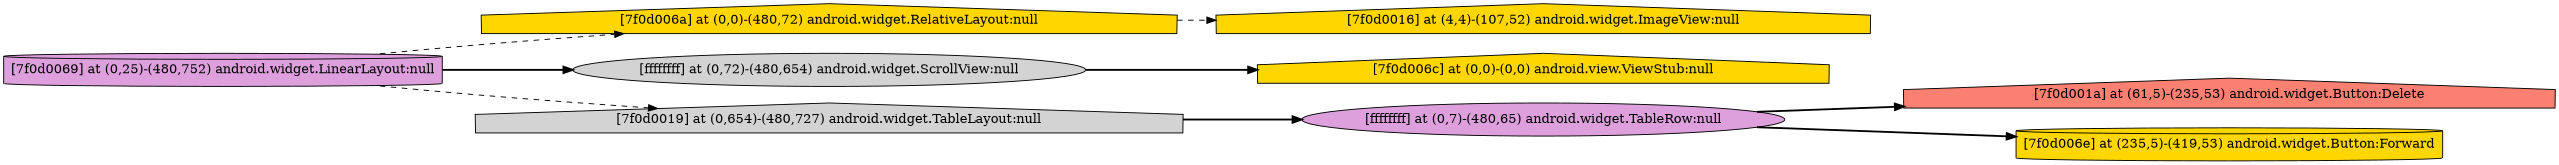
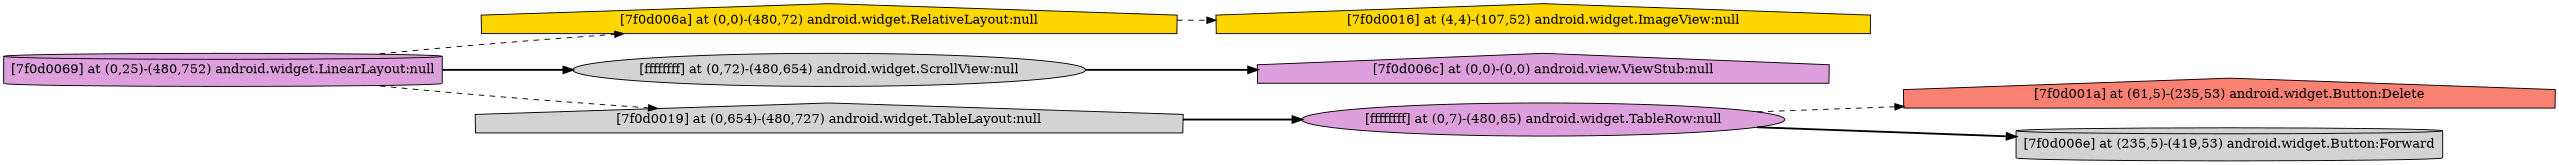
(1543, 70) -> (1543, 70)
(1826, 109) -> (1826, 109)
(2229, 144) -> (2229, 144)
